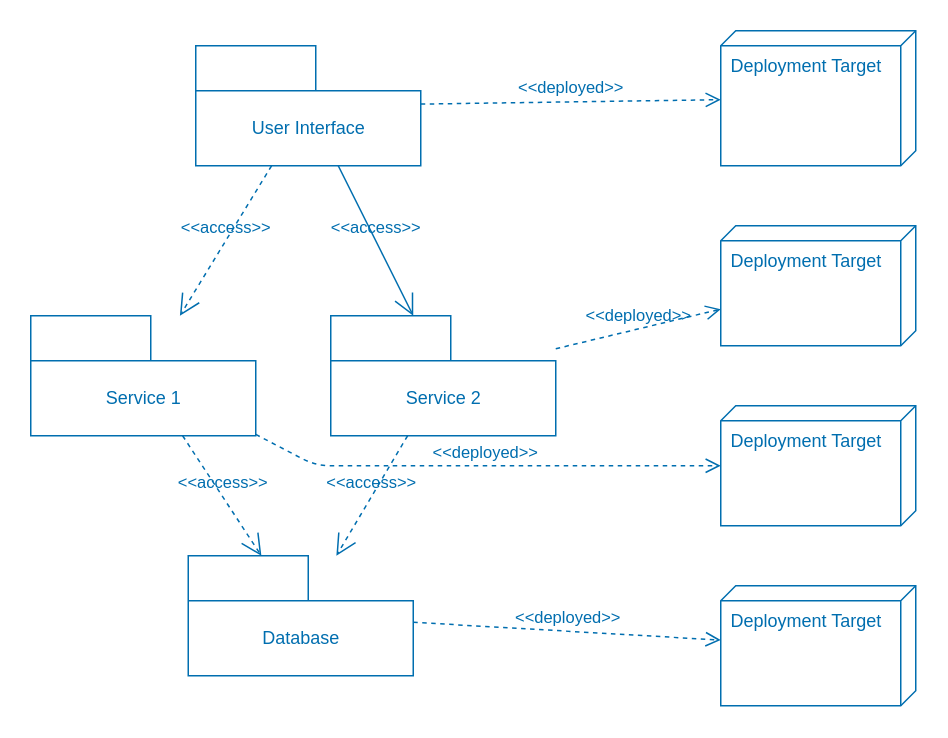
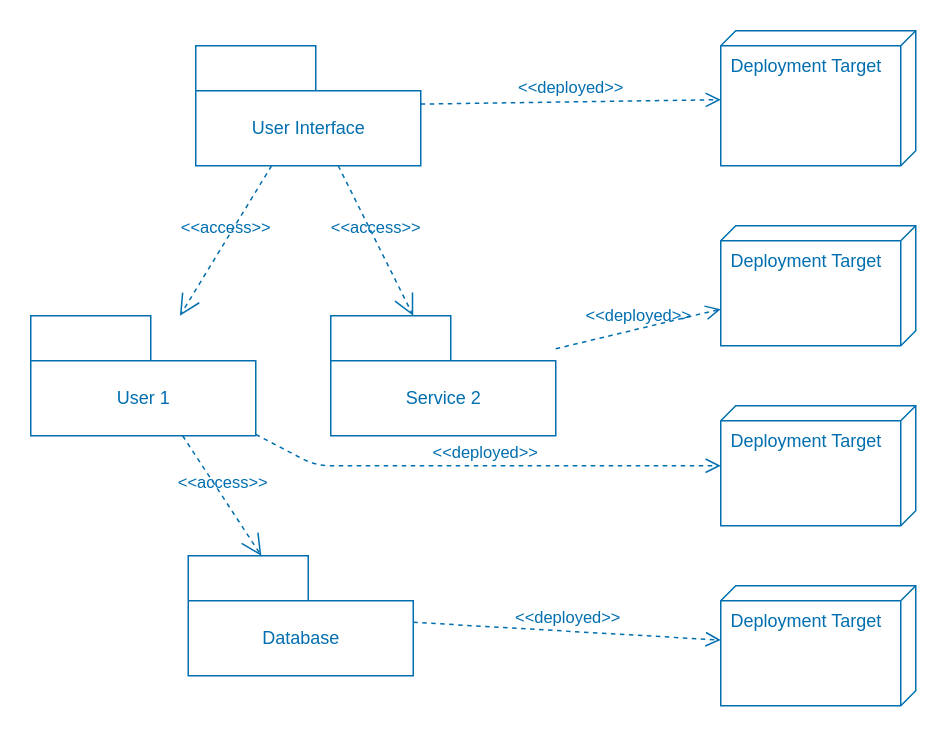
(375, 239) -> (375, 239)
(144, 398) -> (144, 398)
(373, 494) -> none
